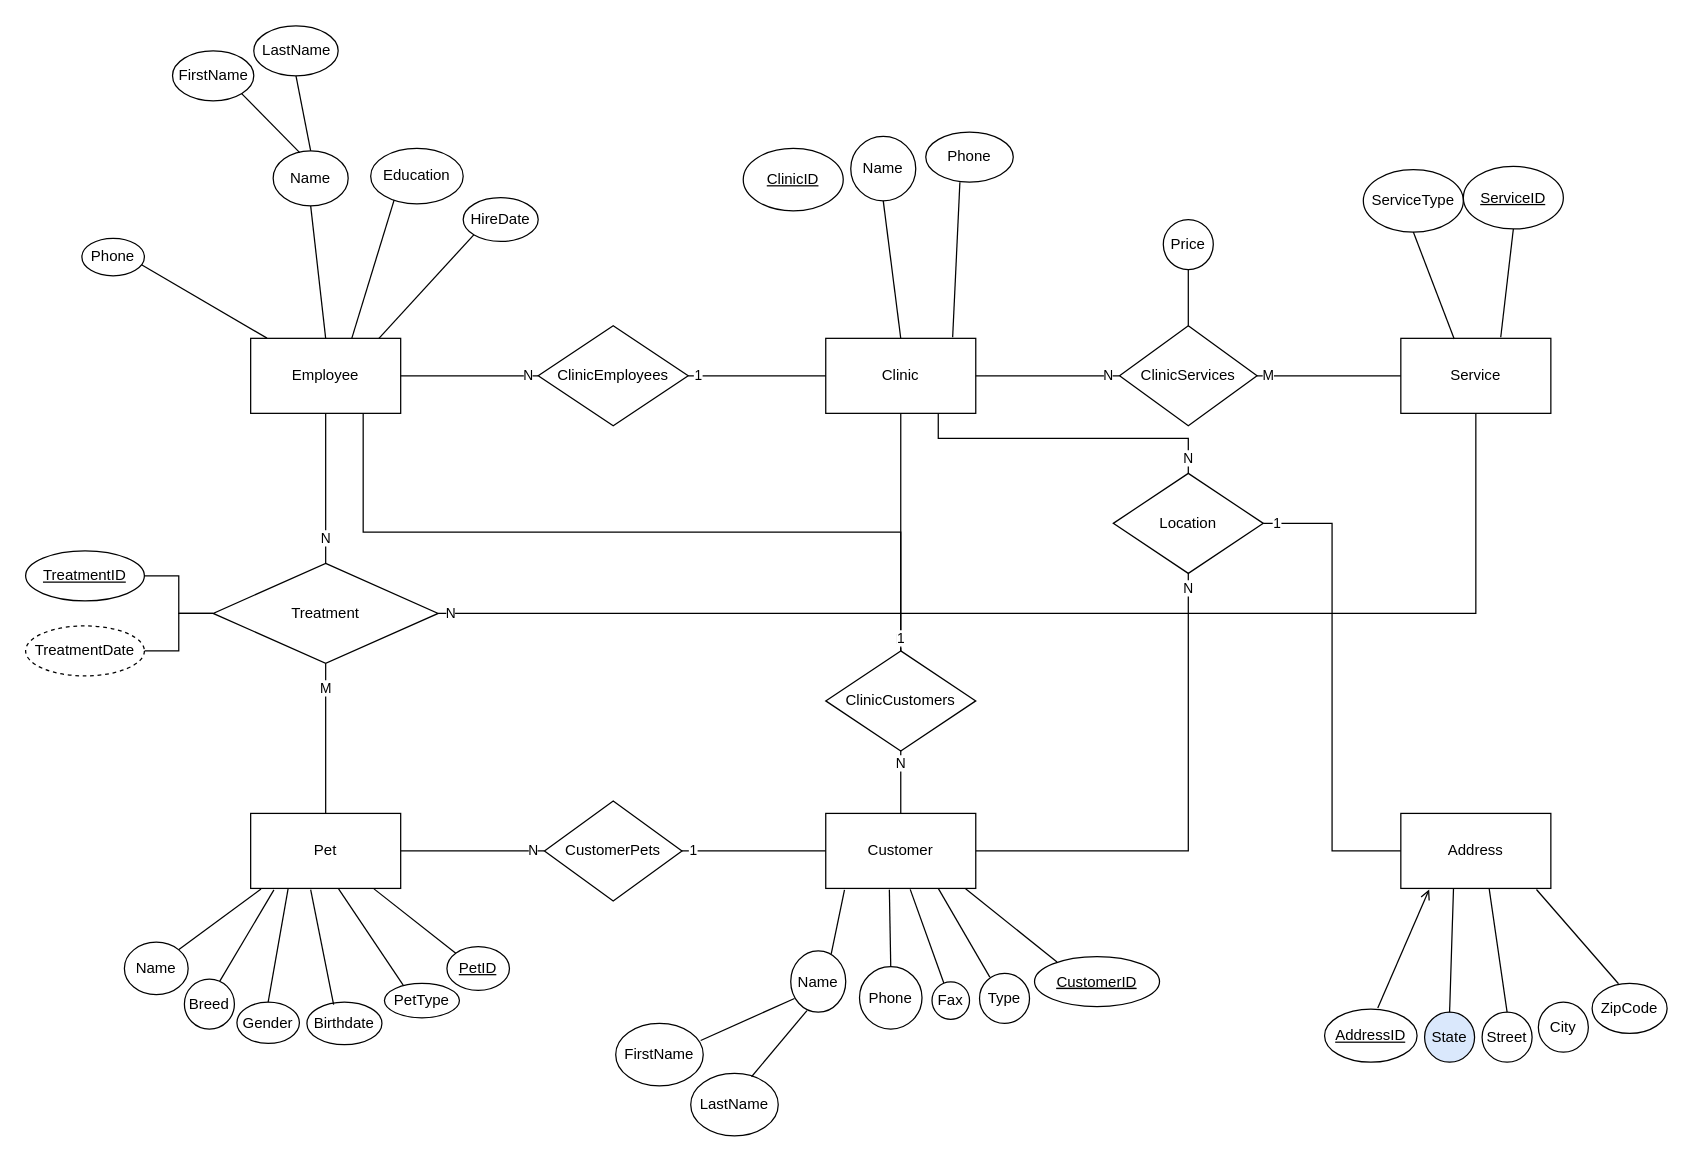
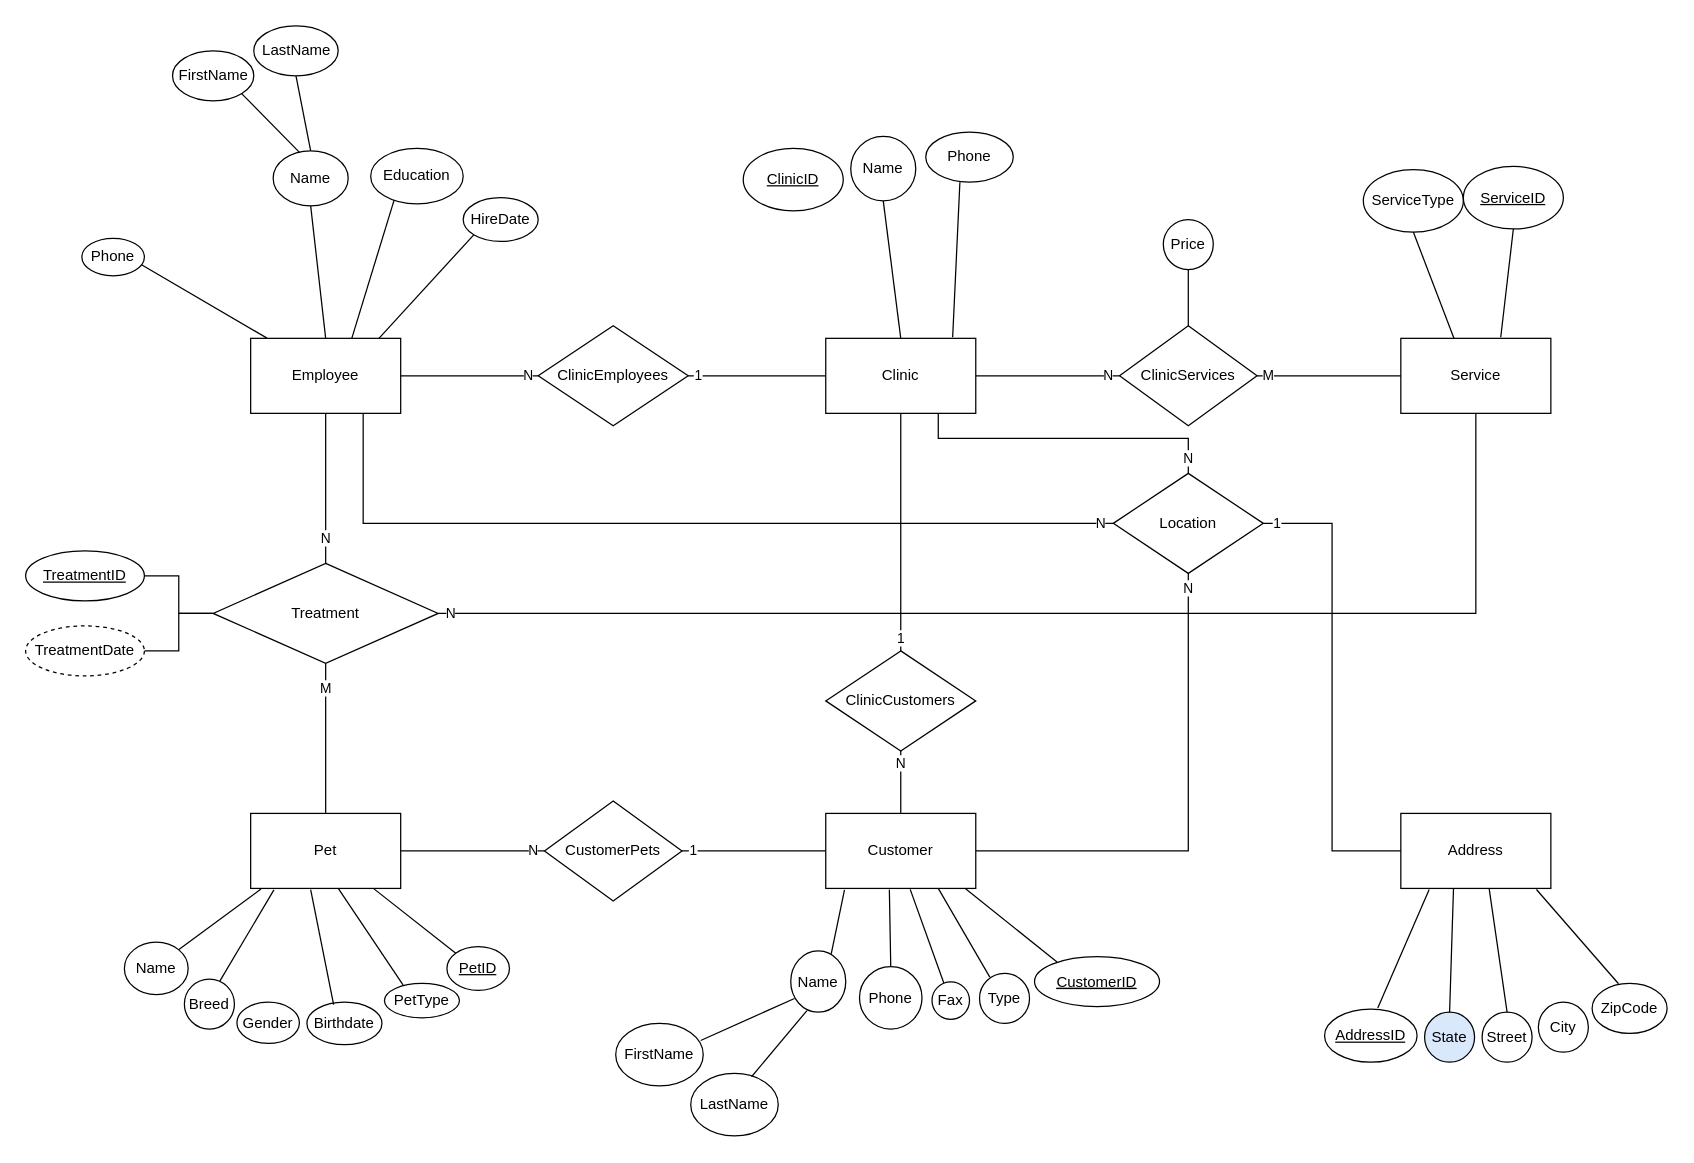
(624, 532) -> (737, 523)
(1427, 895) -> (1427, 894)
(278, 945) -> none
